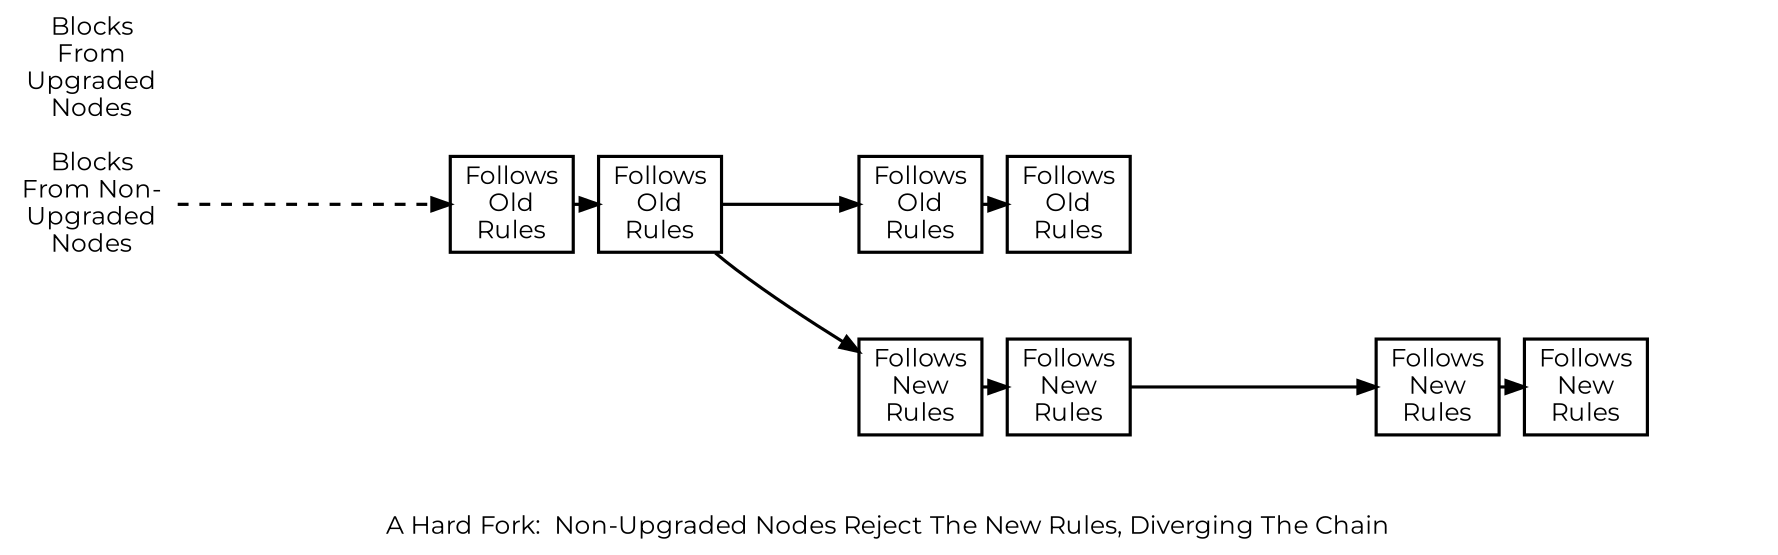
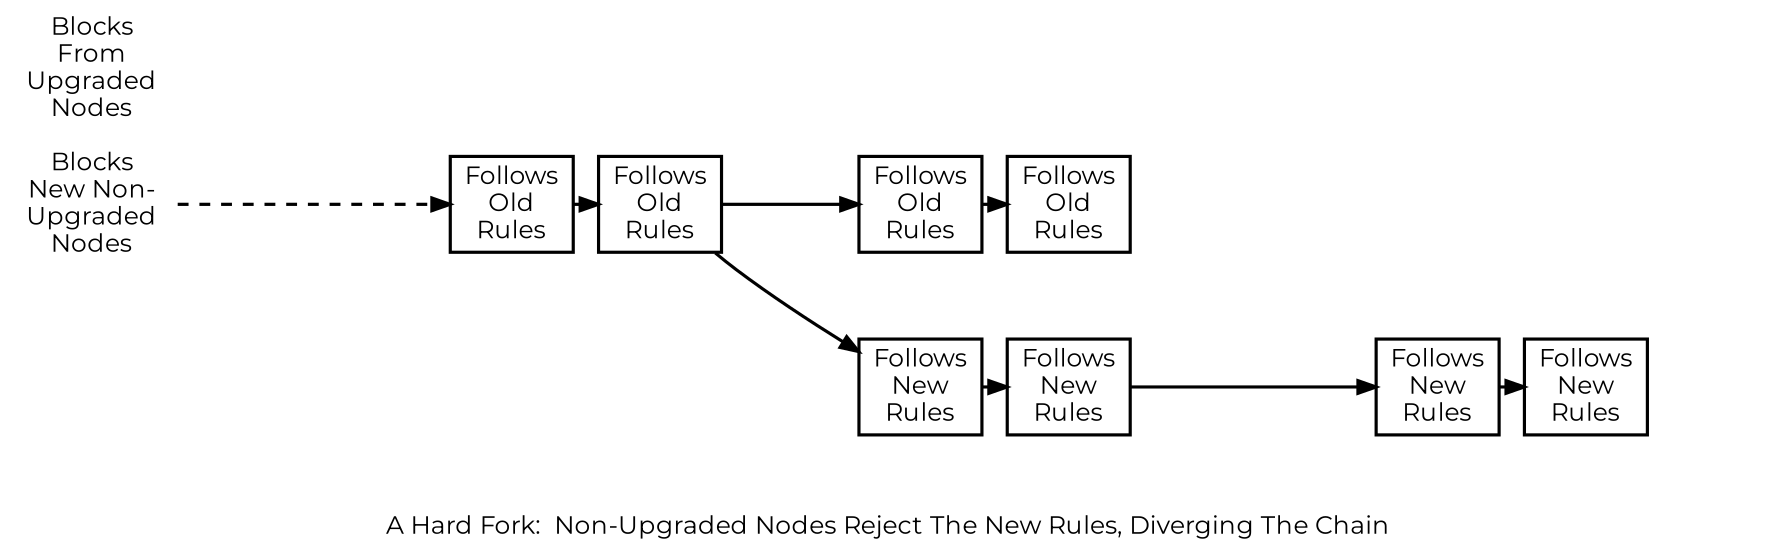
(92, 204) -> (92, 204)
